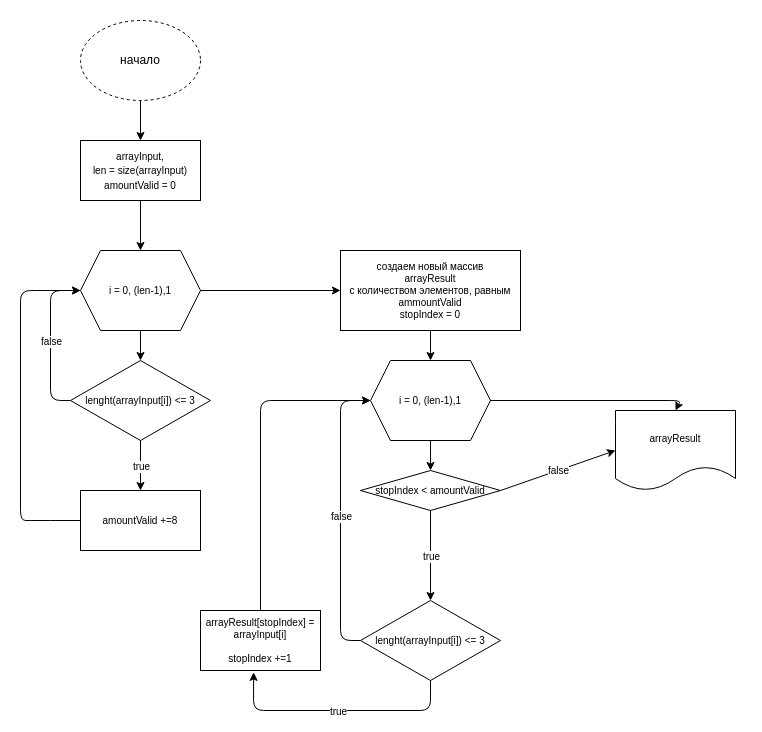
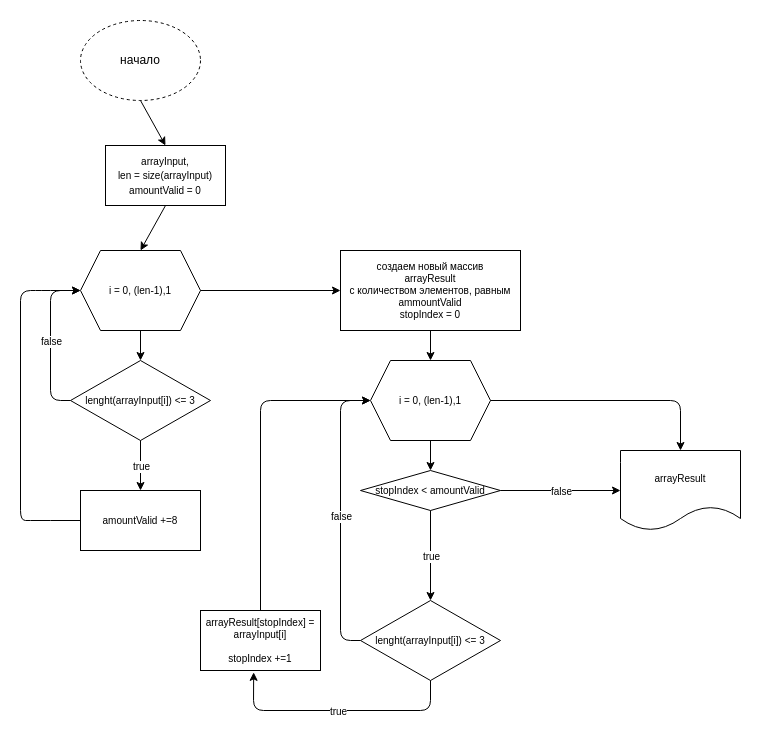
(141, 171) -> (166, 176)
(676, 451) -> (681, 491)
